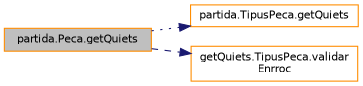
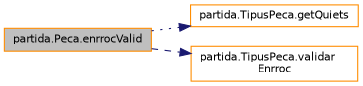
(78, 40) -> (78, 40)
(274, 64) -> (274, 64)
